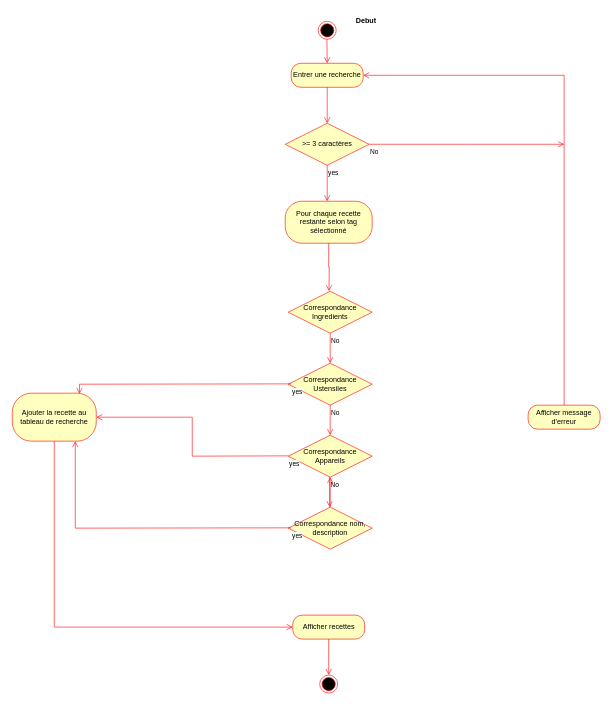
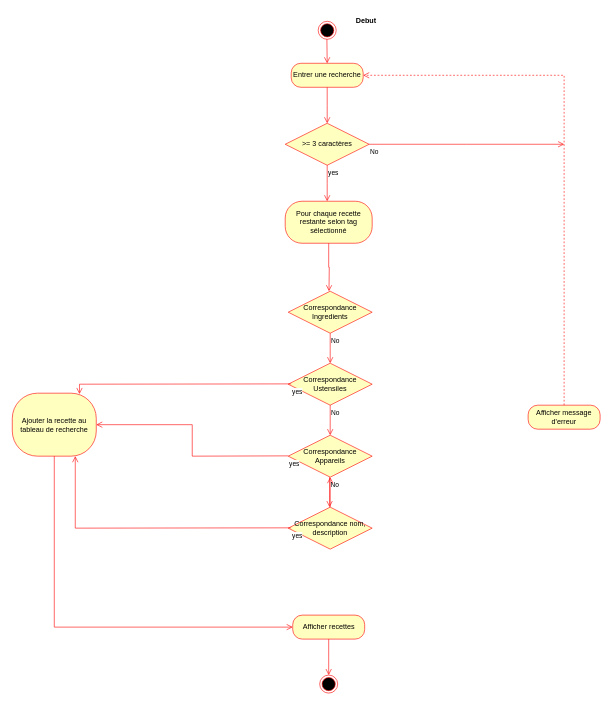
(564, 140) -> (564, 140)
(54, 417) -> (54, 425)
